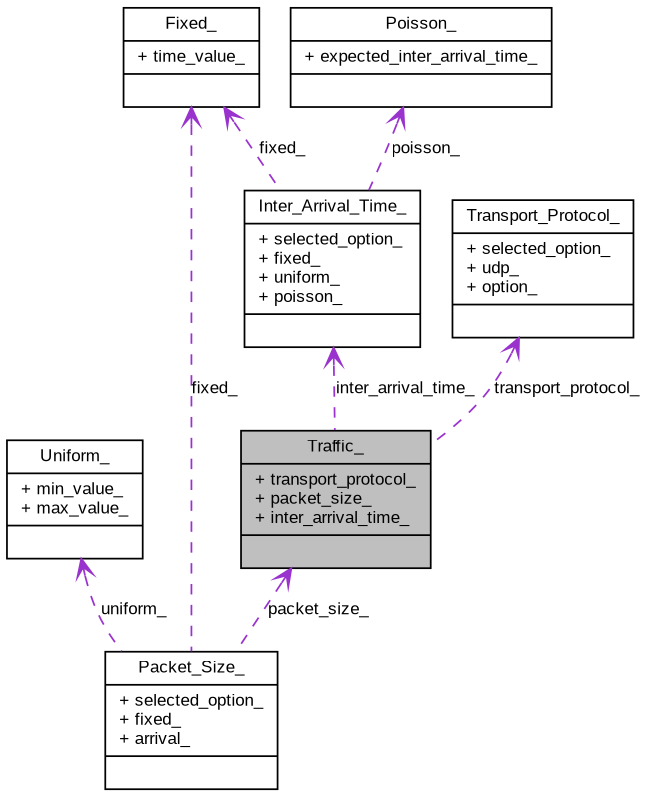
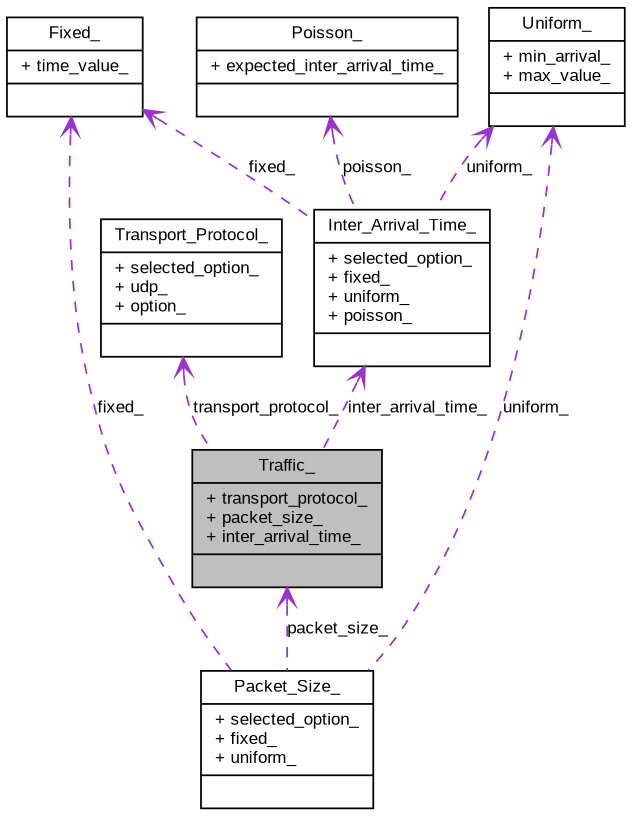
none -> (456, 173)
(72, 489) -> (557, 57)
(155, 739) -> (256, 758)
